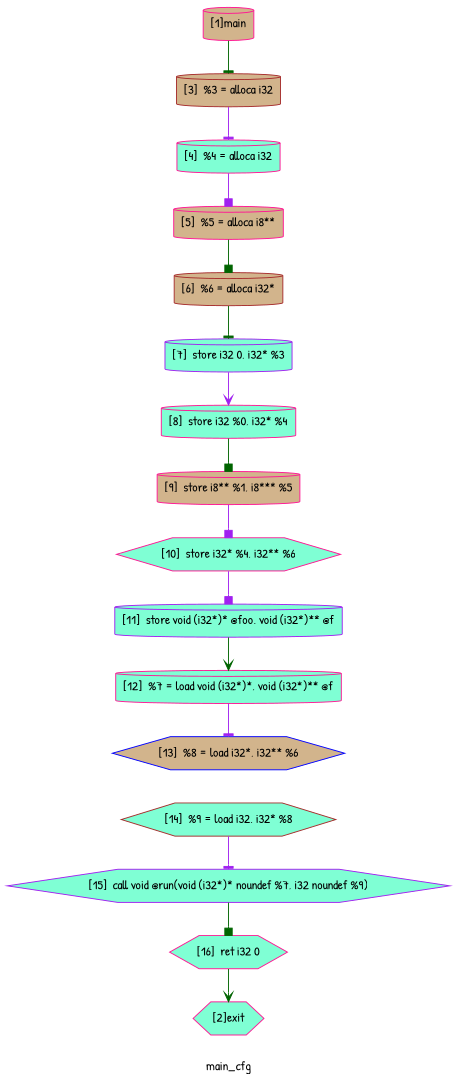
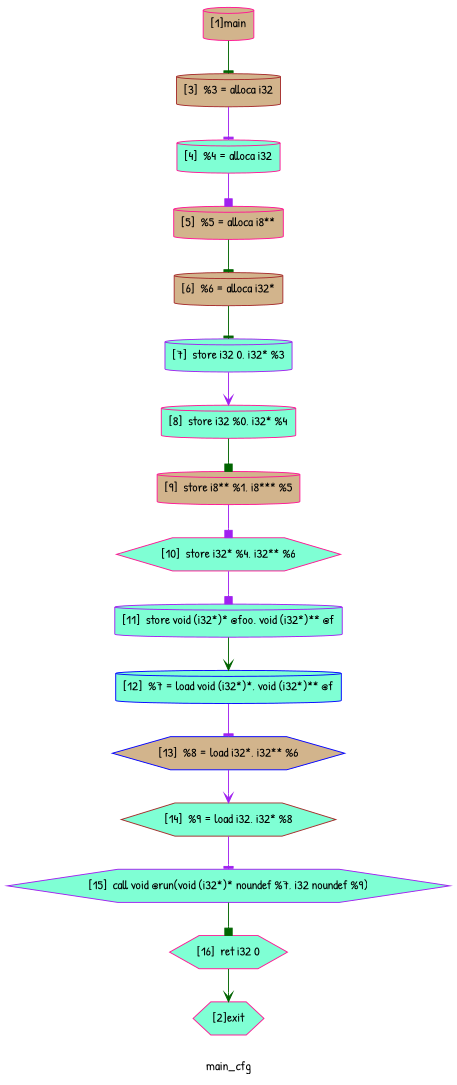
(229, 254) -> (229, 254)
(229, 687) -> (229, 687)
none -> (229, 782)
